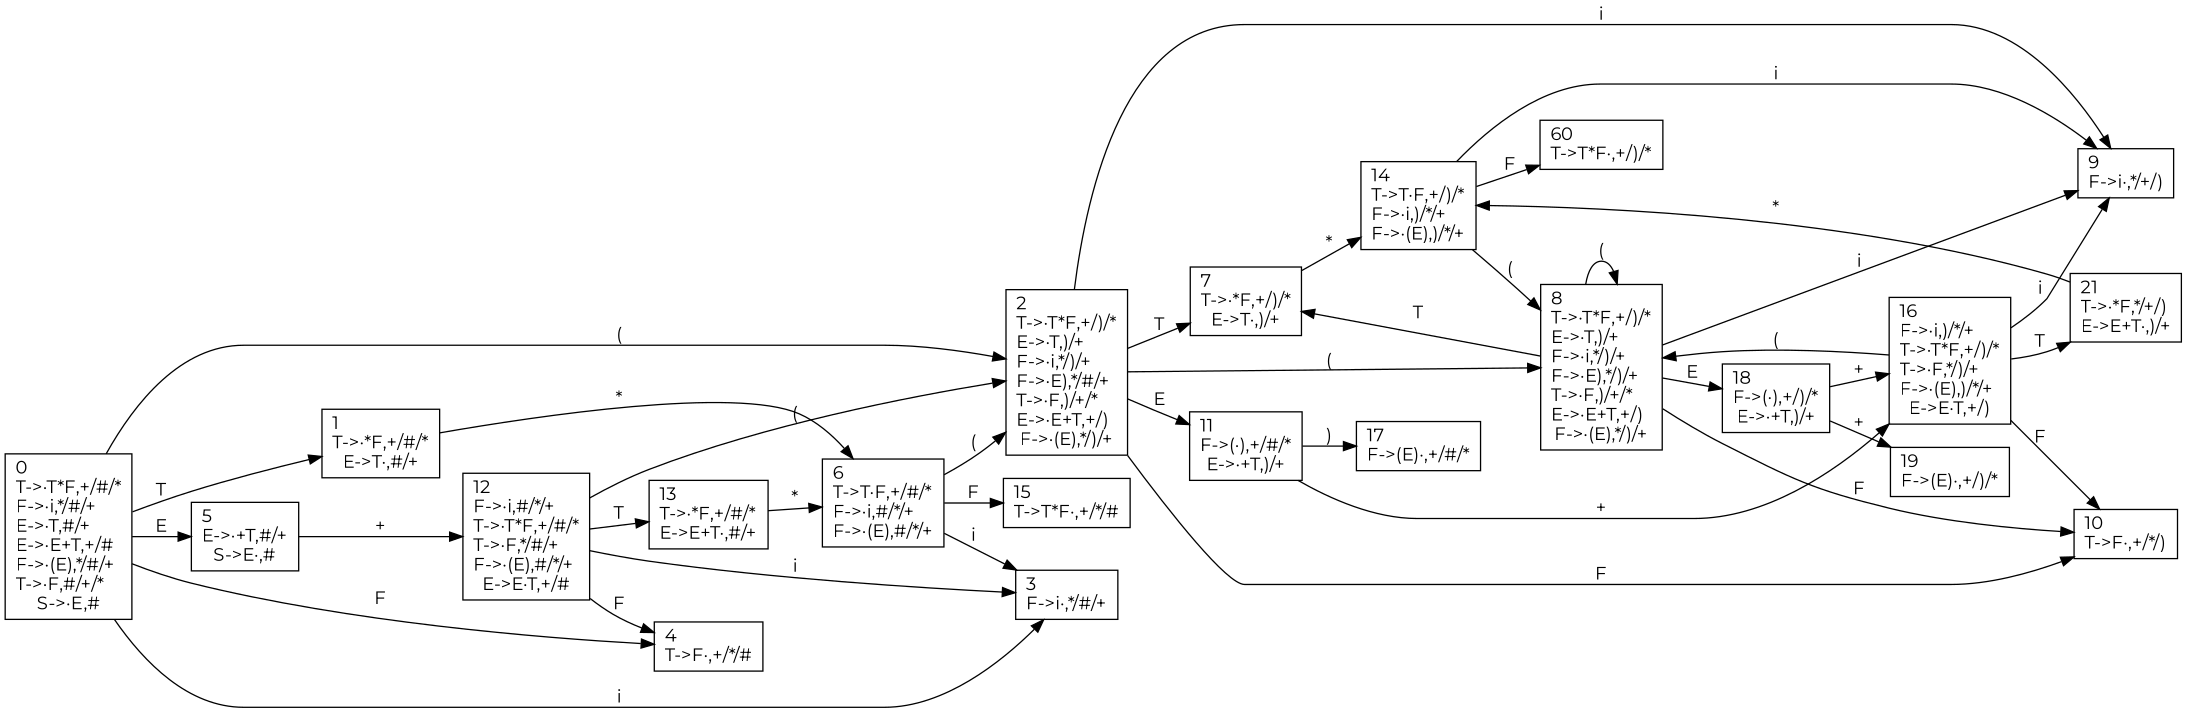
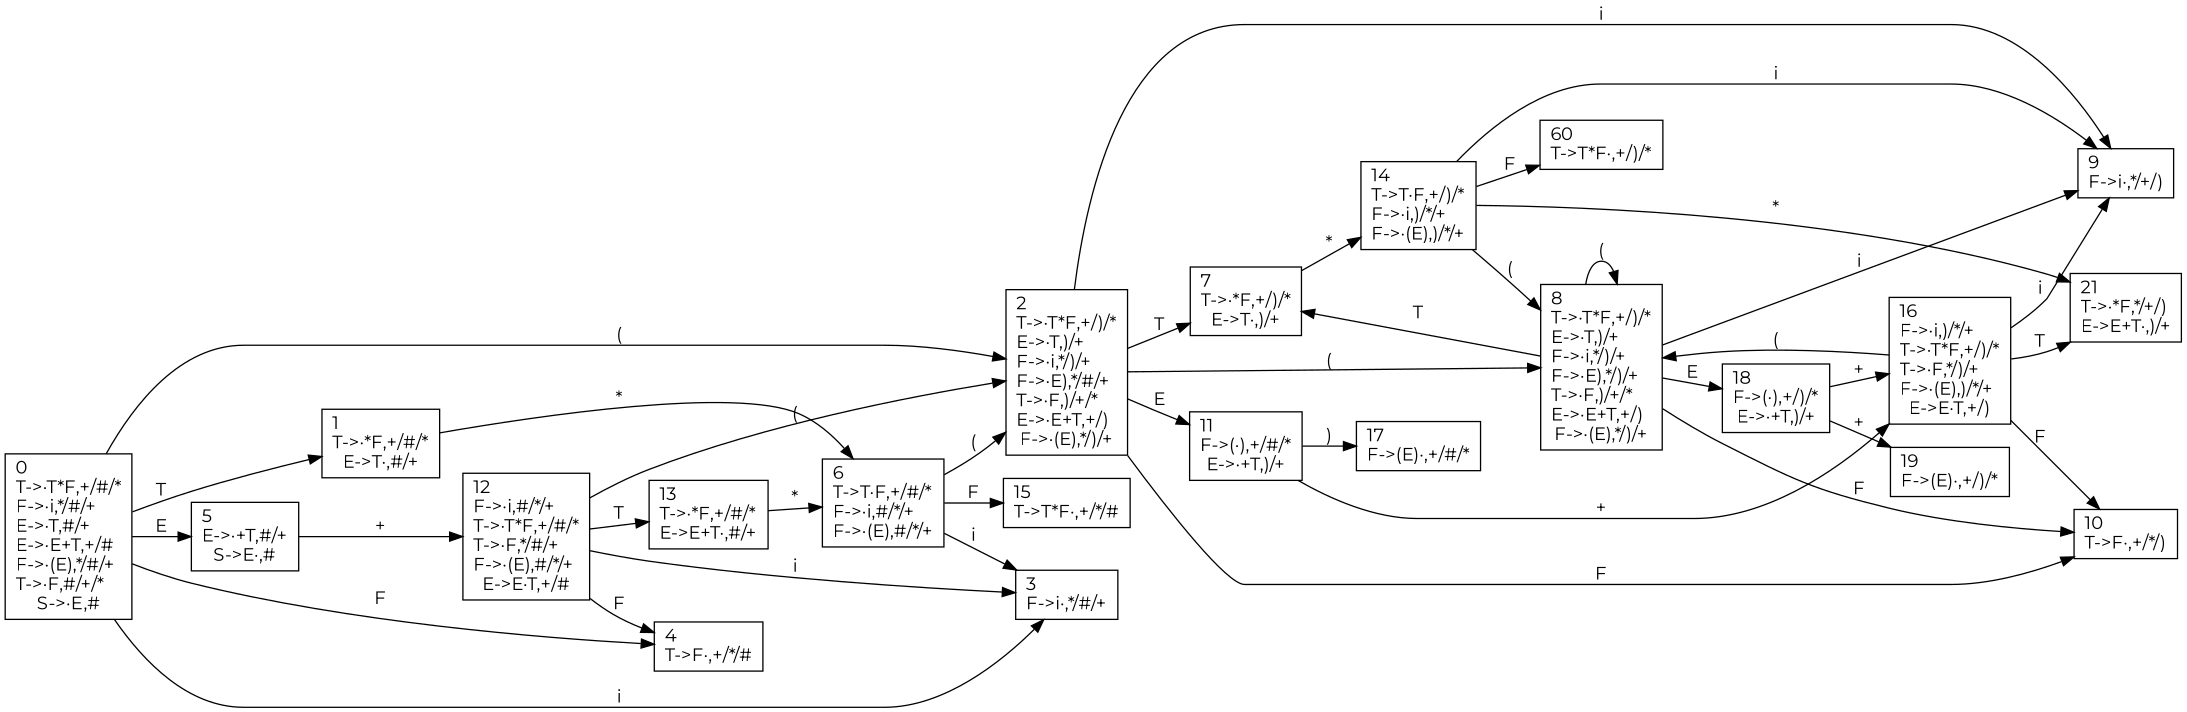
(1782, 224) -> (1770, 223)
